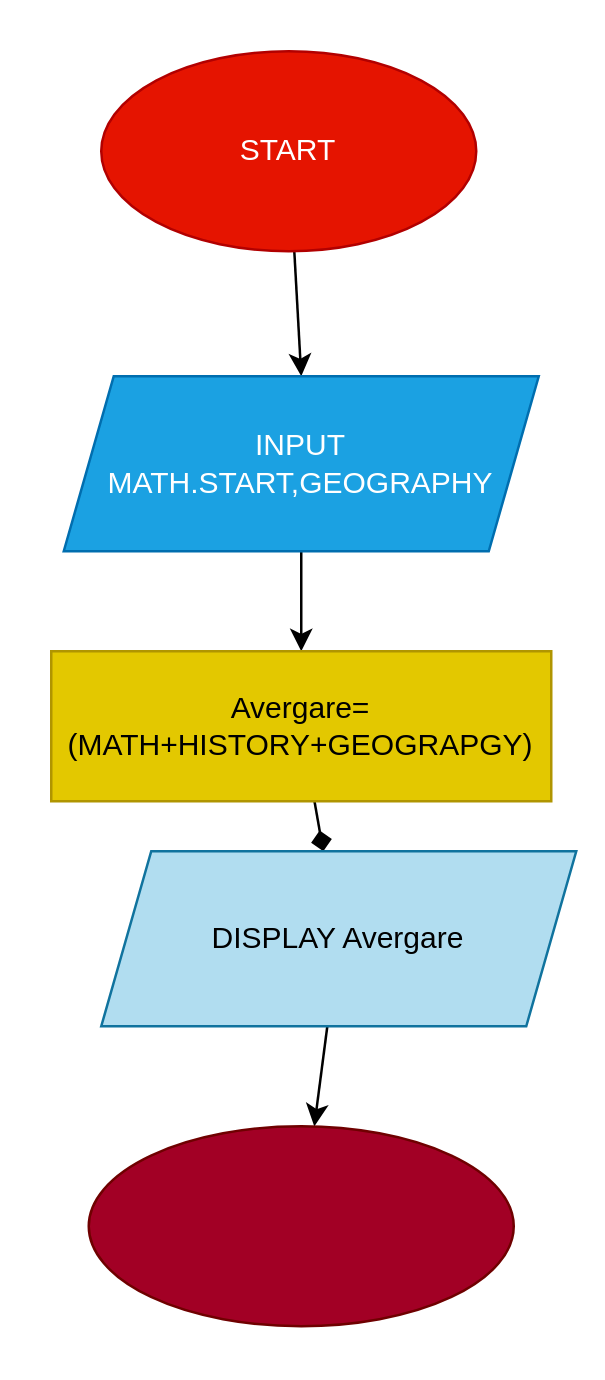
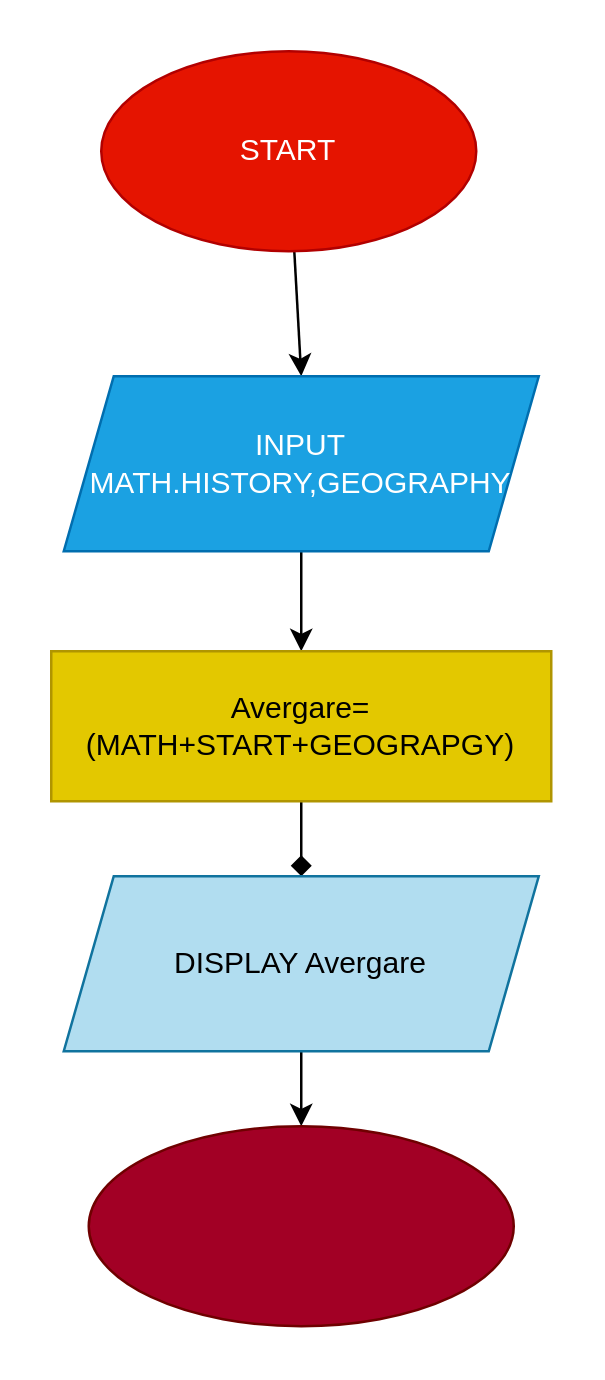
(301, 464) -> (301, 464)
(301, 726) -> (301, 726)
(339, 939) -> (301, 964)
